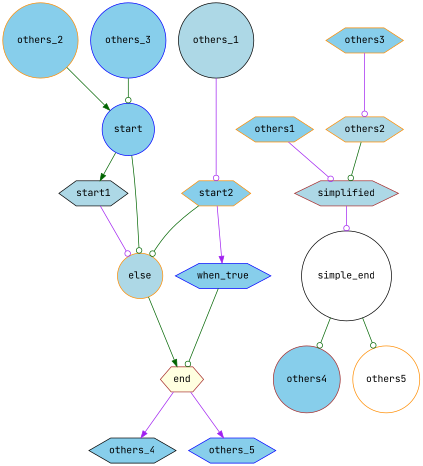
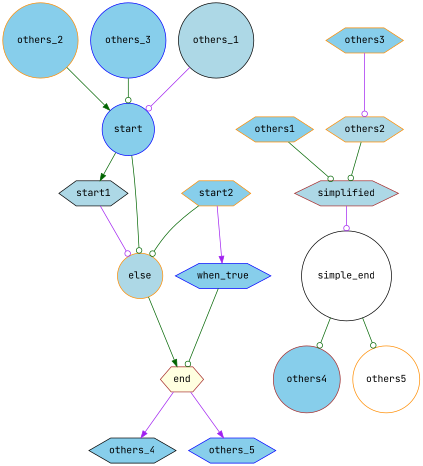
(216, 127) -> (170, 87)
(308, 160) -> (308, 160)
